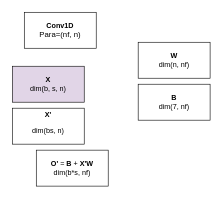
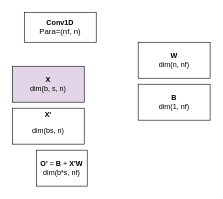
(60, 30) -> (60, 27)
(174, 102) -> (174, 102)
(72, 168) -> (62, 168)
